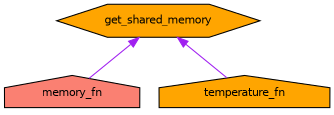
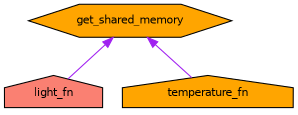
(72, 93) -> (54, 93)
